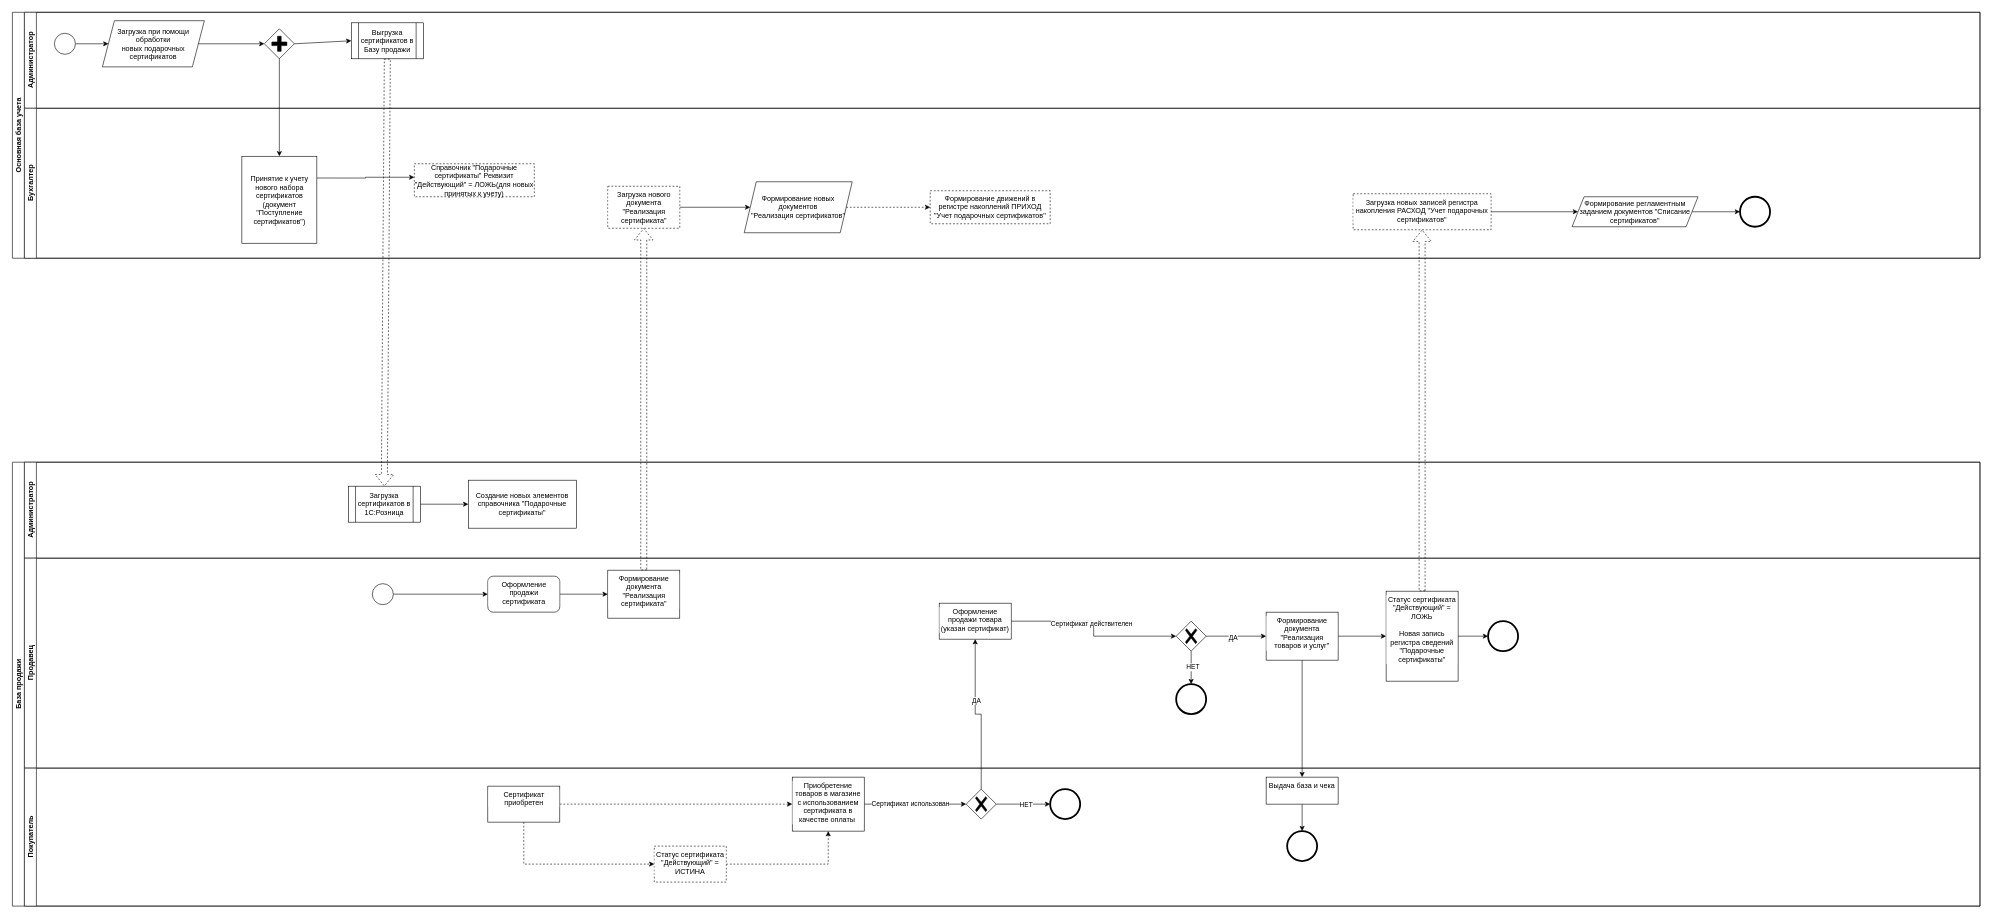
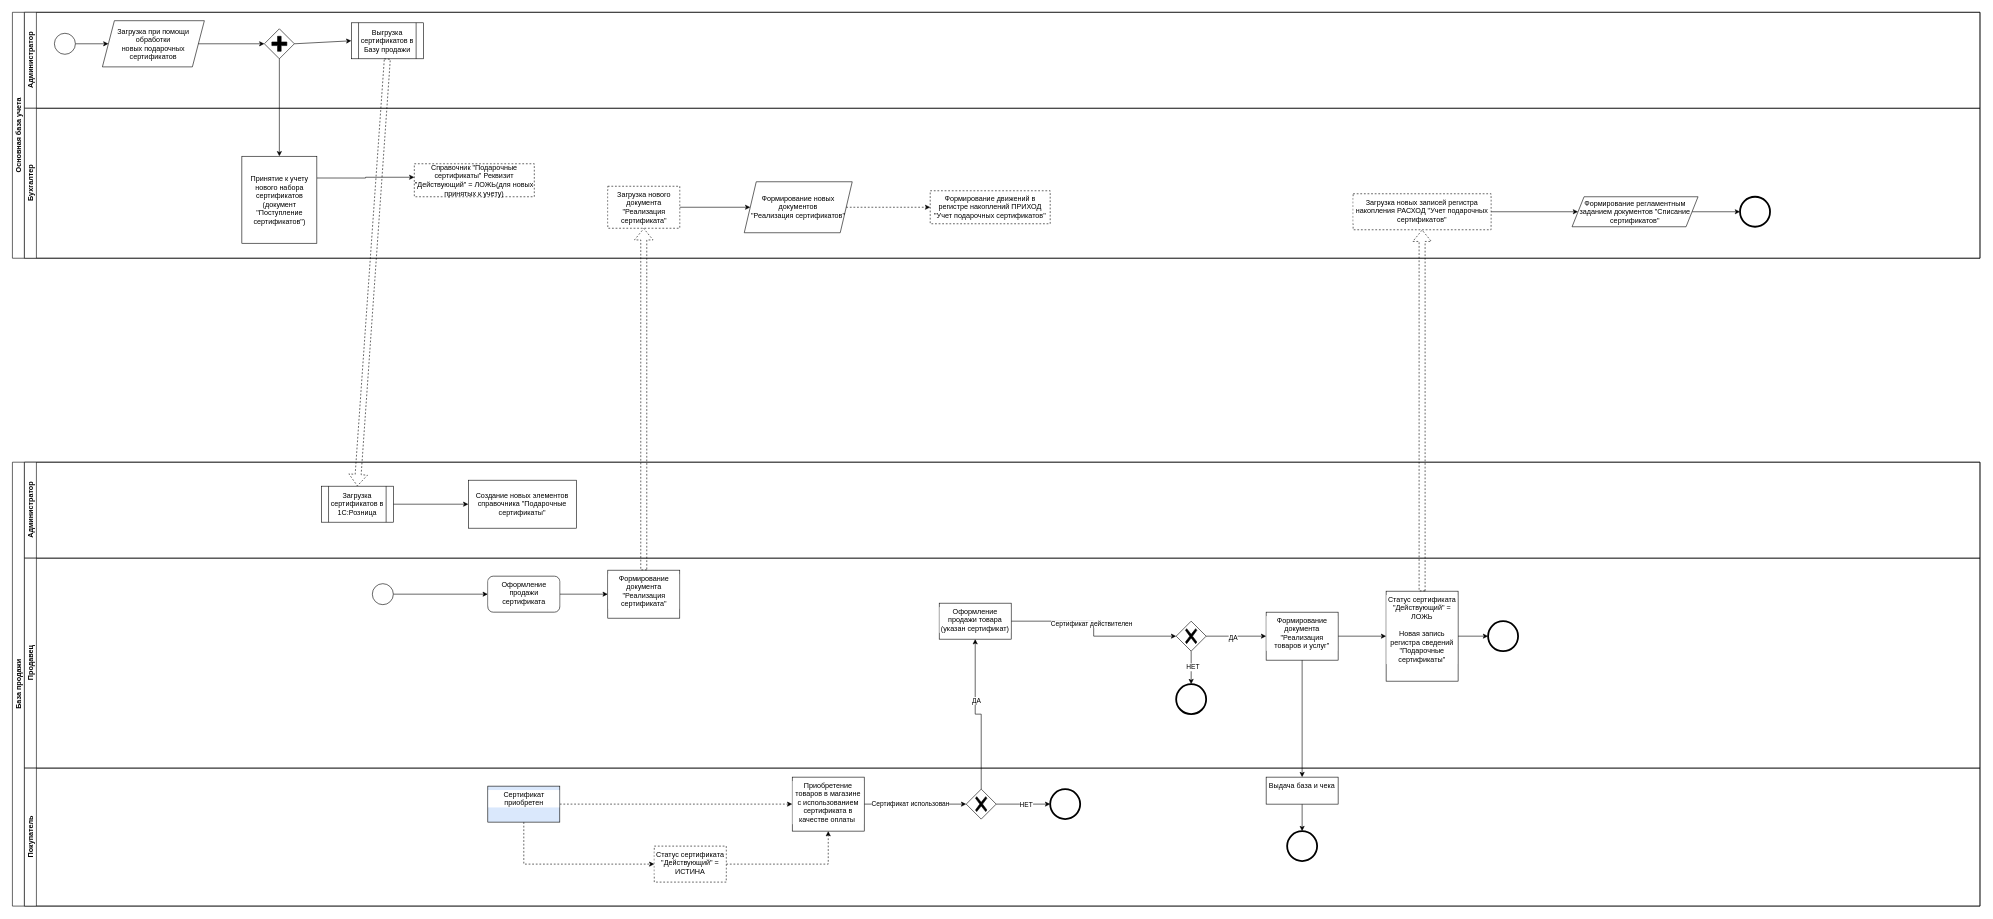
(384, 504) -> (357, 504)
(524, 804) -> (524, 804)
